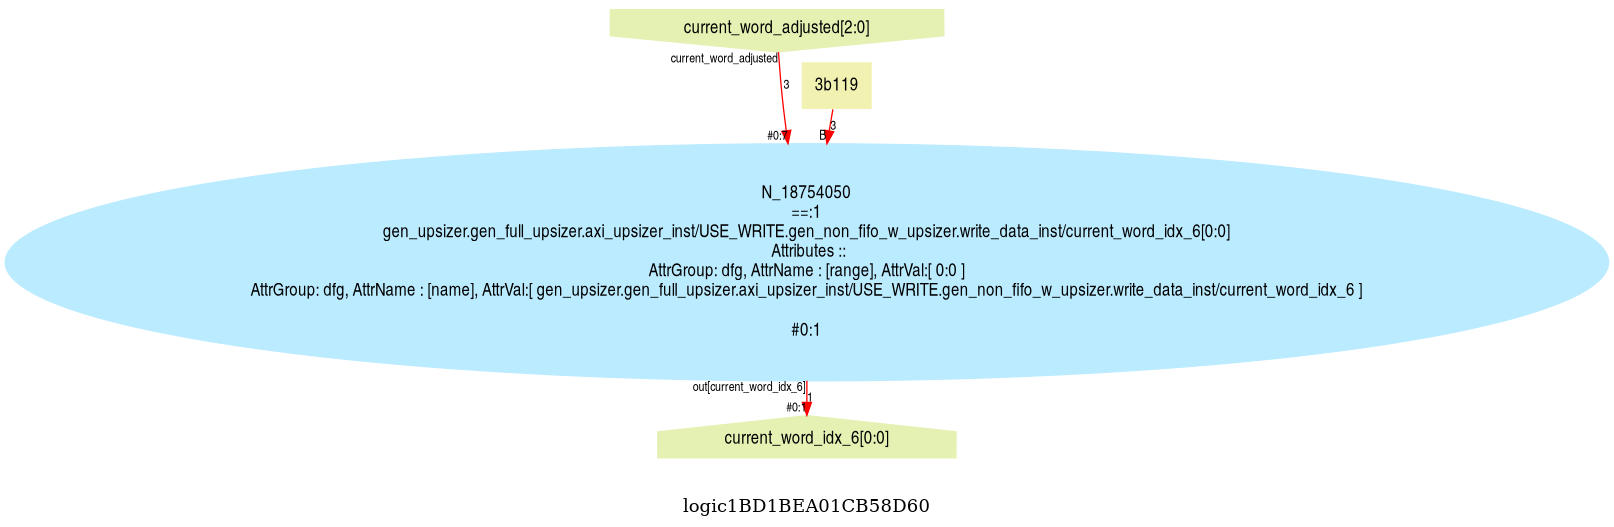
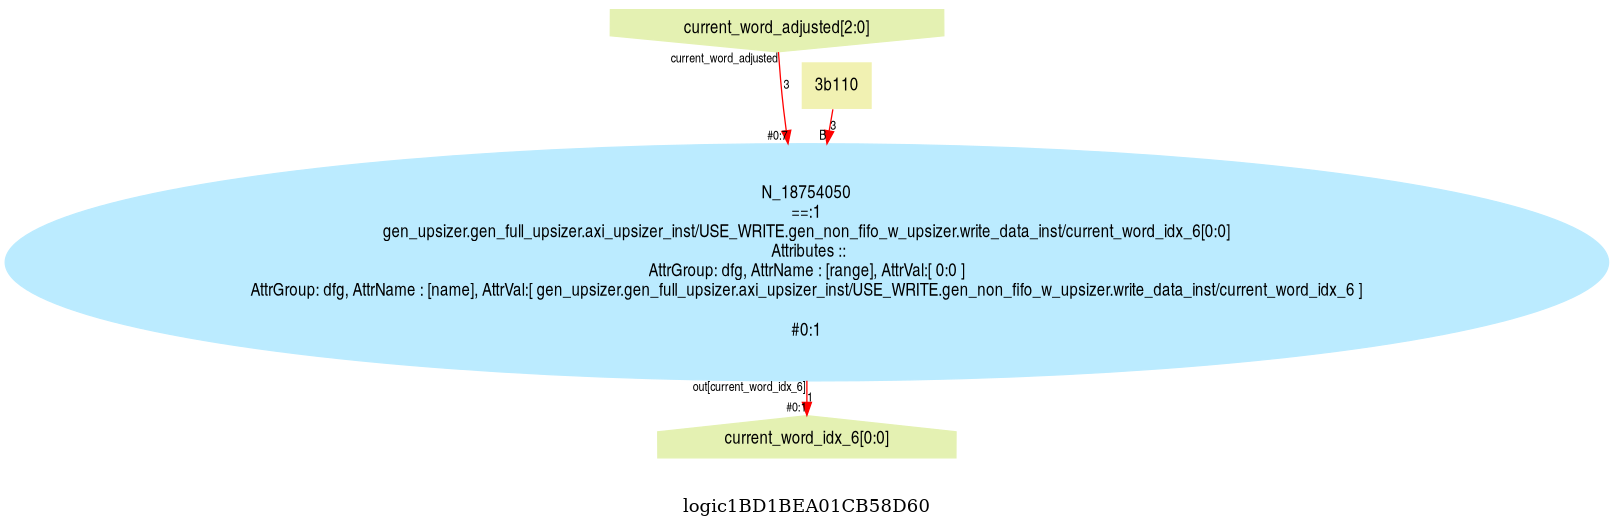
(837, 86) -> (837, 86)
